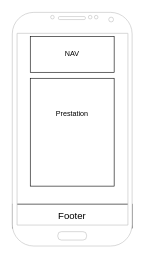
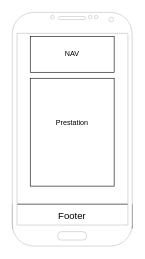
(72, 114) -> (72, 123)
